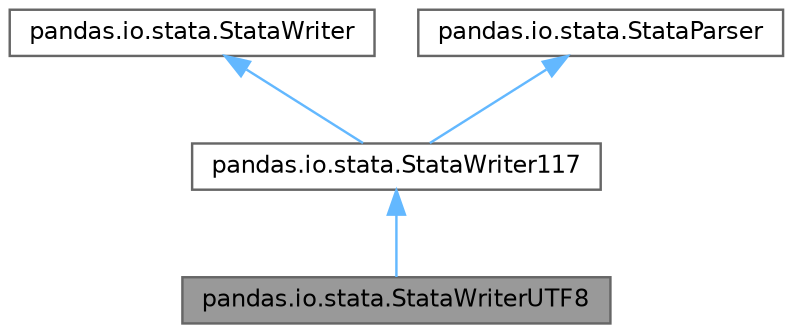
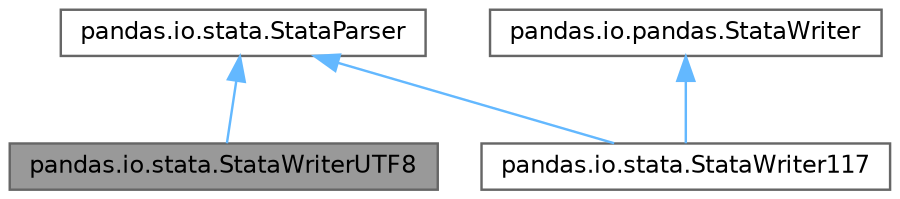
(192, 33) -> (686, 33)
(396, 246) -> (232, 112)
